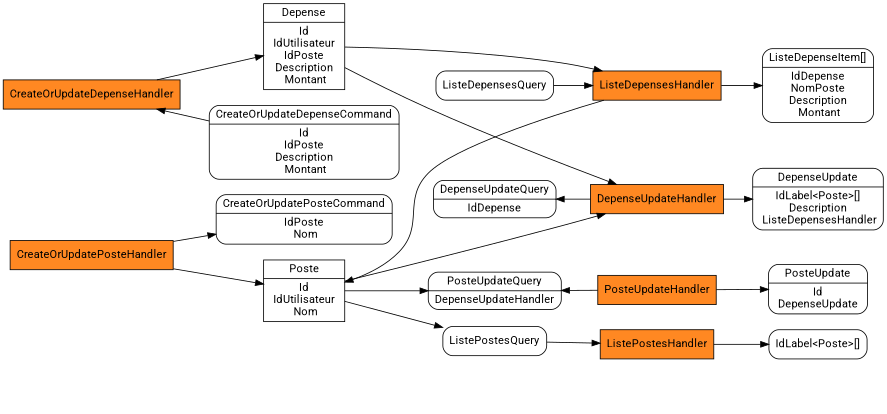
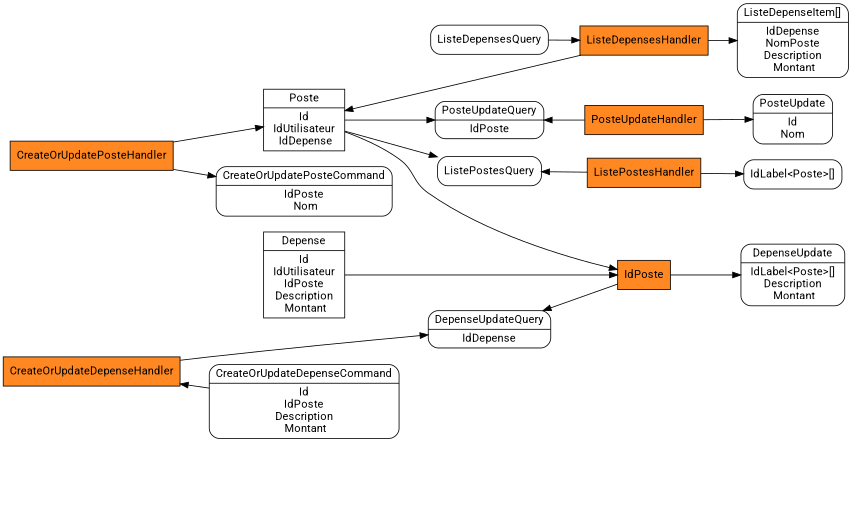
(470, 53) -> none
(206, 69) -> (300, 347)
(657, 199) -> (644, 275)
(818, 220) -> (793, 296)
(495, 300) -> (490, 129)
(818, 304) -> (793, 134)
(304, 312) -> (304, 141)
(569, 343) -> (568, 172)
